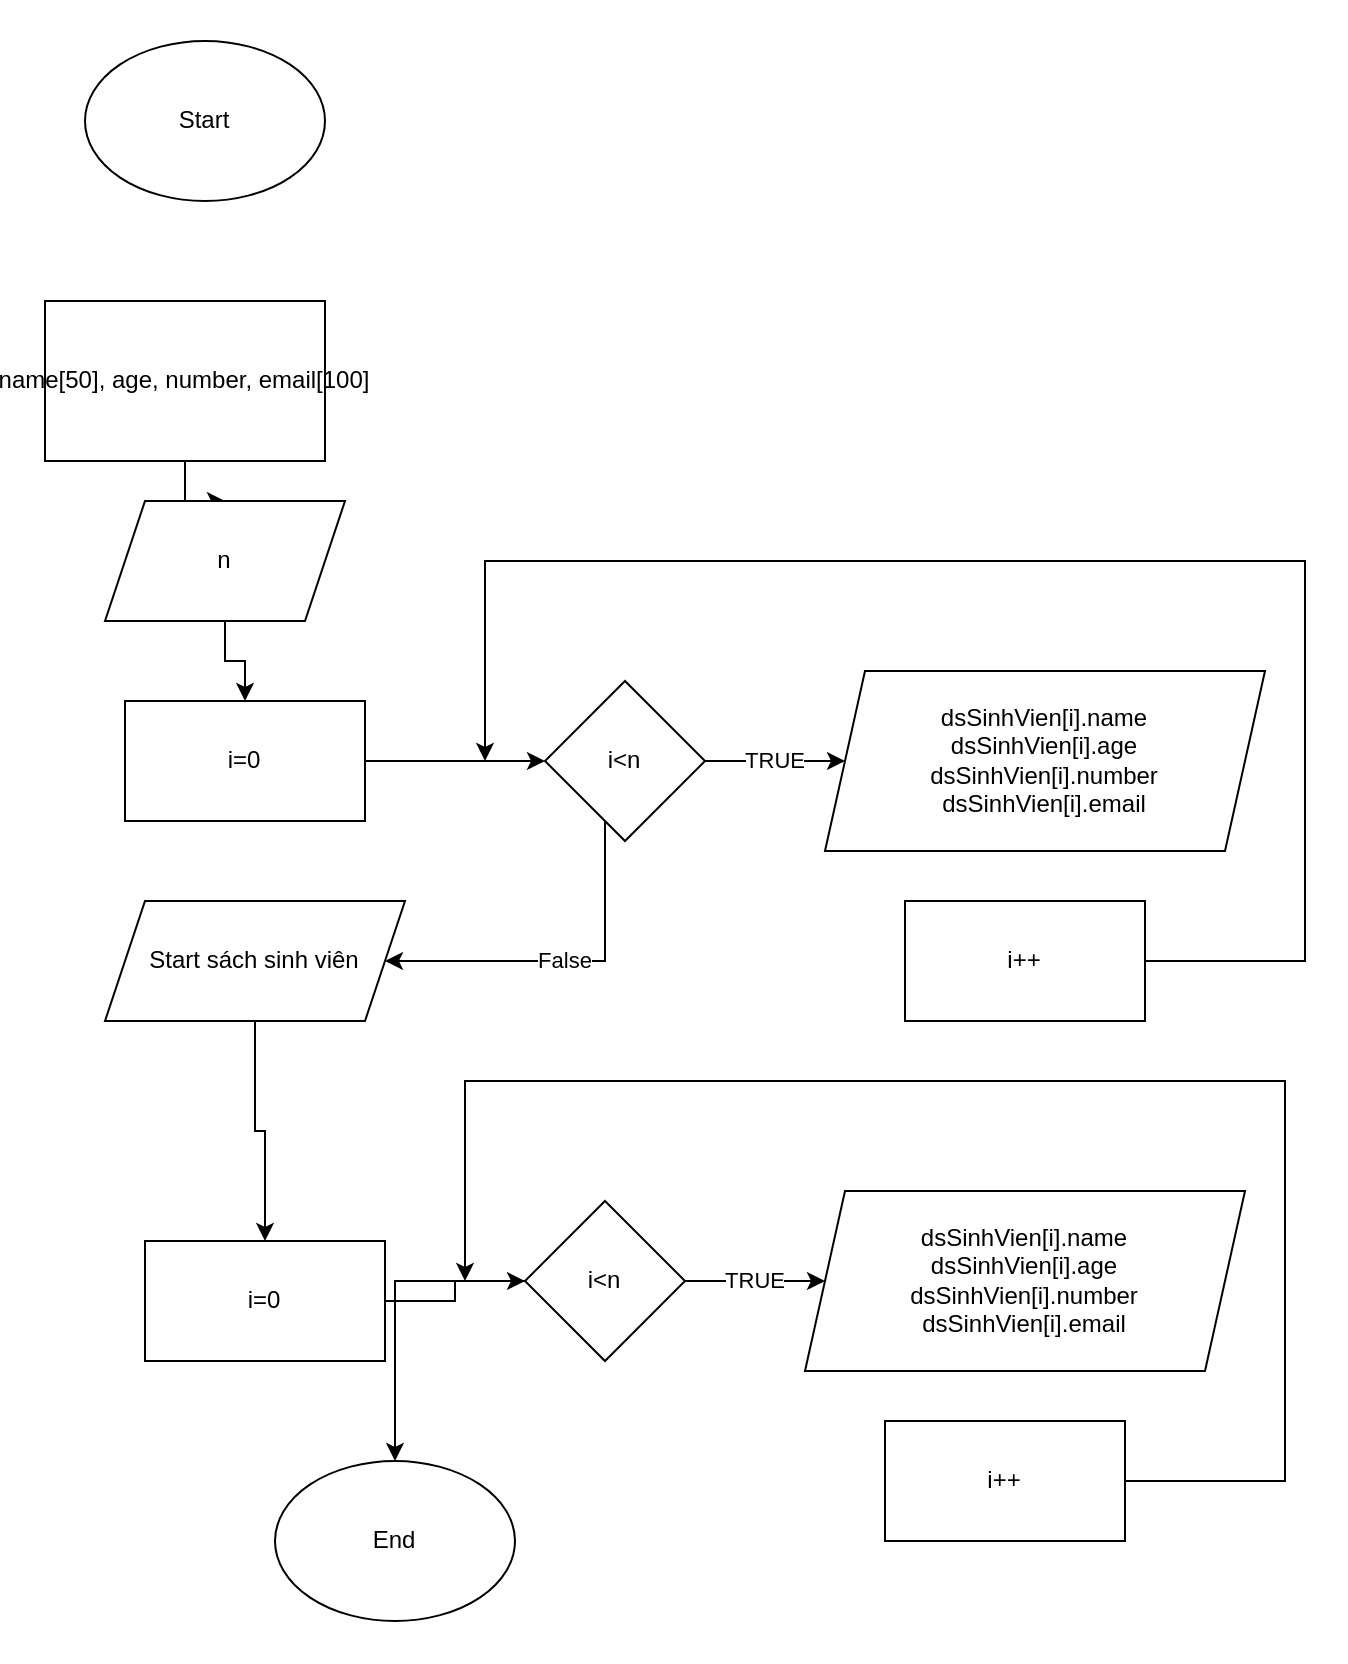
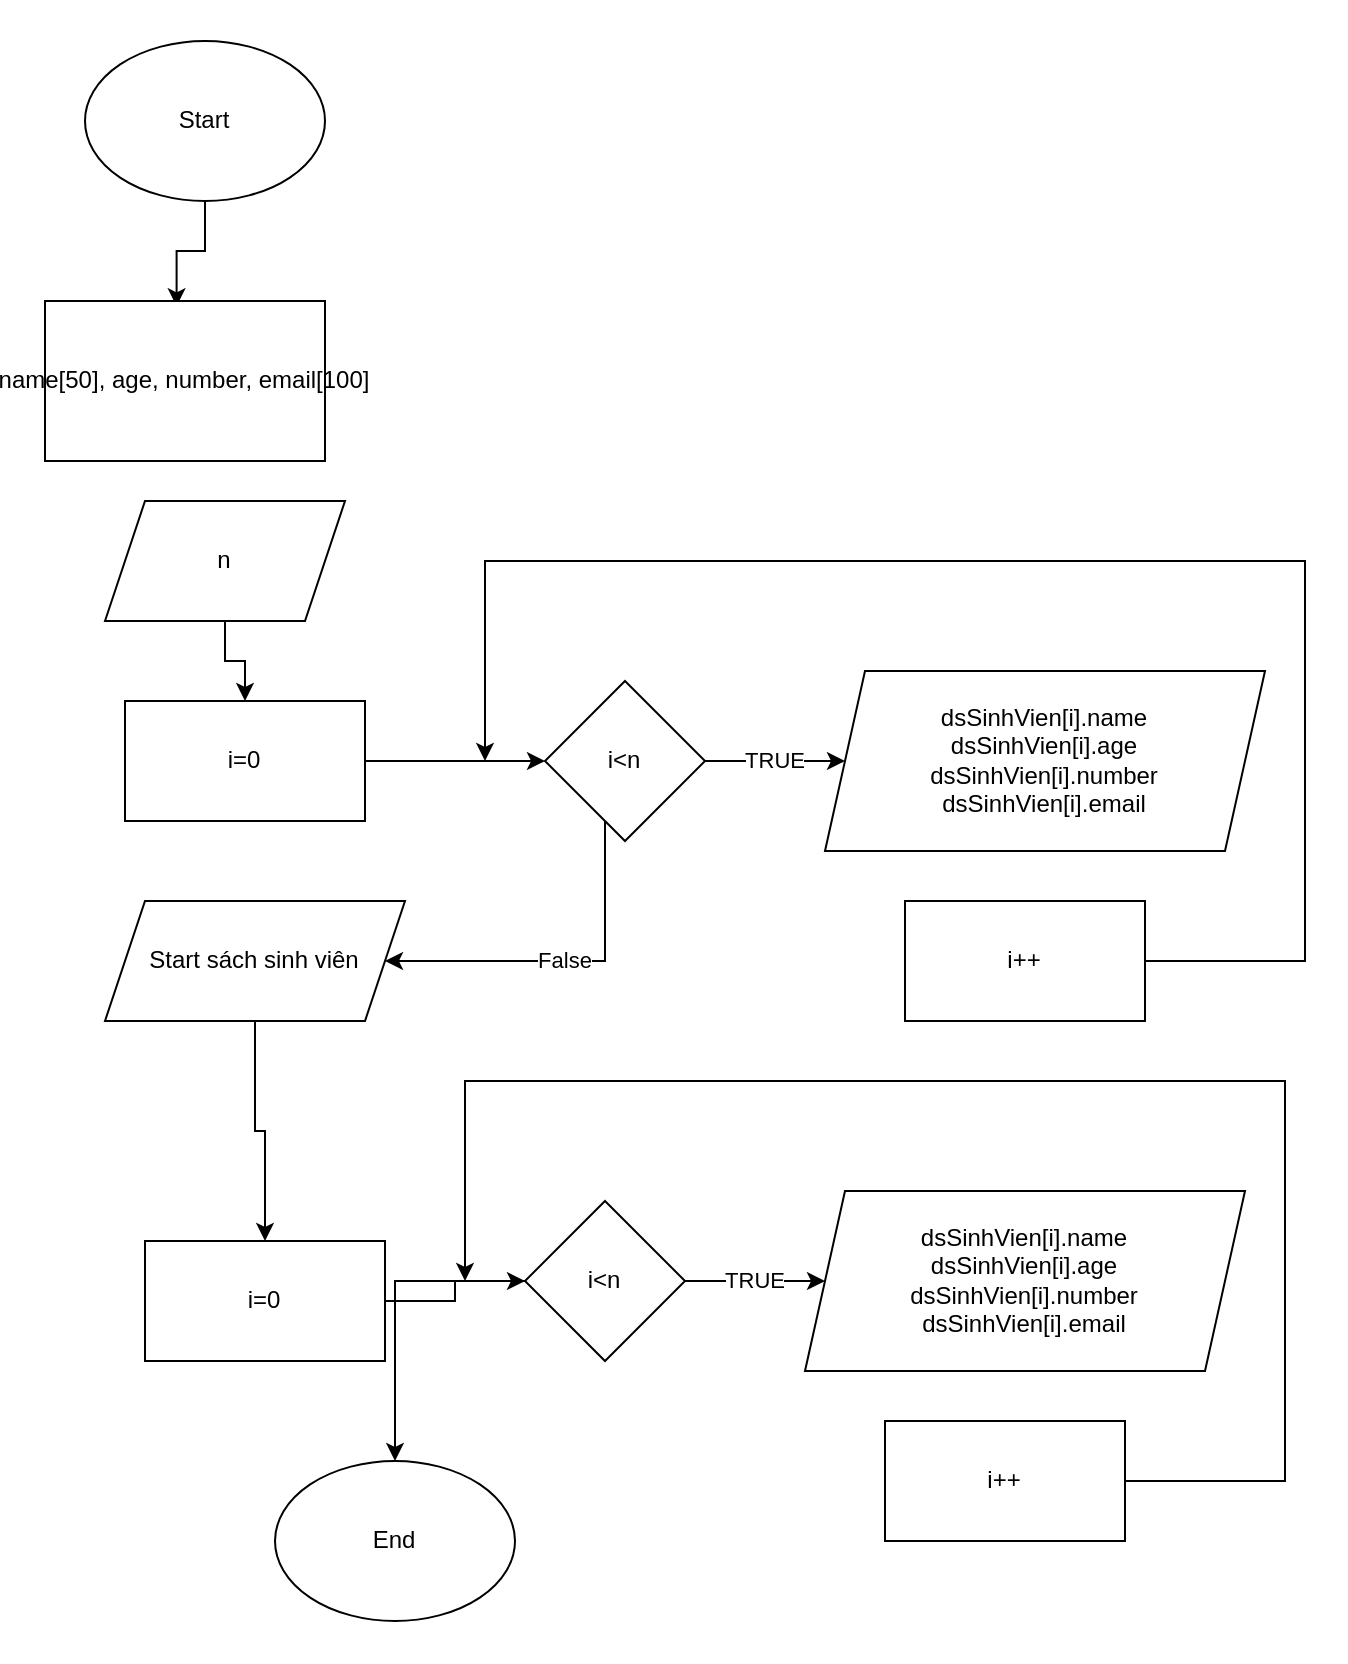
none -> (195, 251)
(185, 482) -> none
